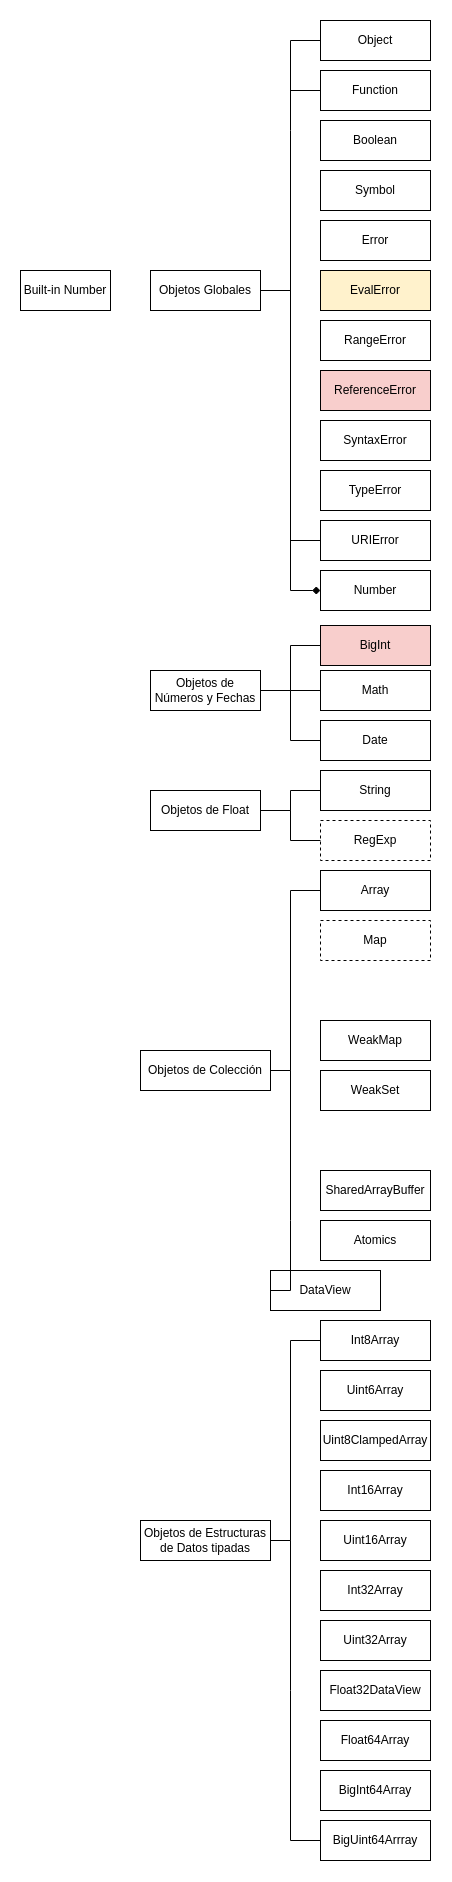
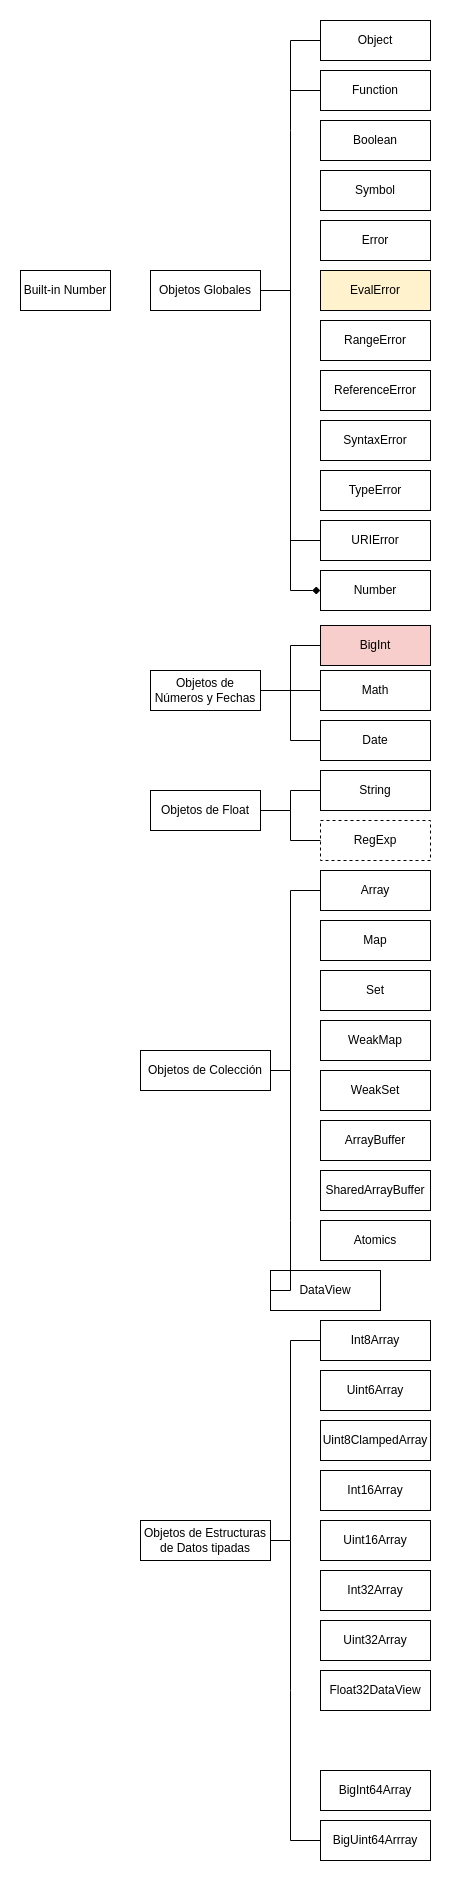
(376, 391) -> (376, 391)
(376, 941) -> (376, 941)
none -> (376, 991)
none -> (376, 1141)
(376, 1741) -> none
